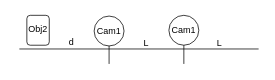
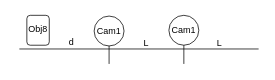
(38, 30) -> (38, 30)
